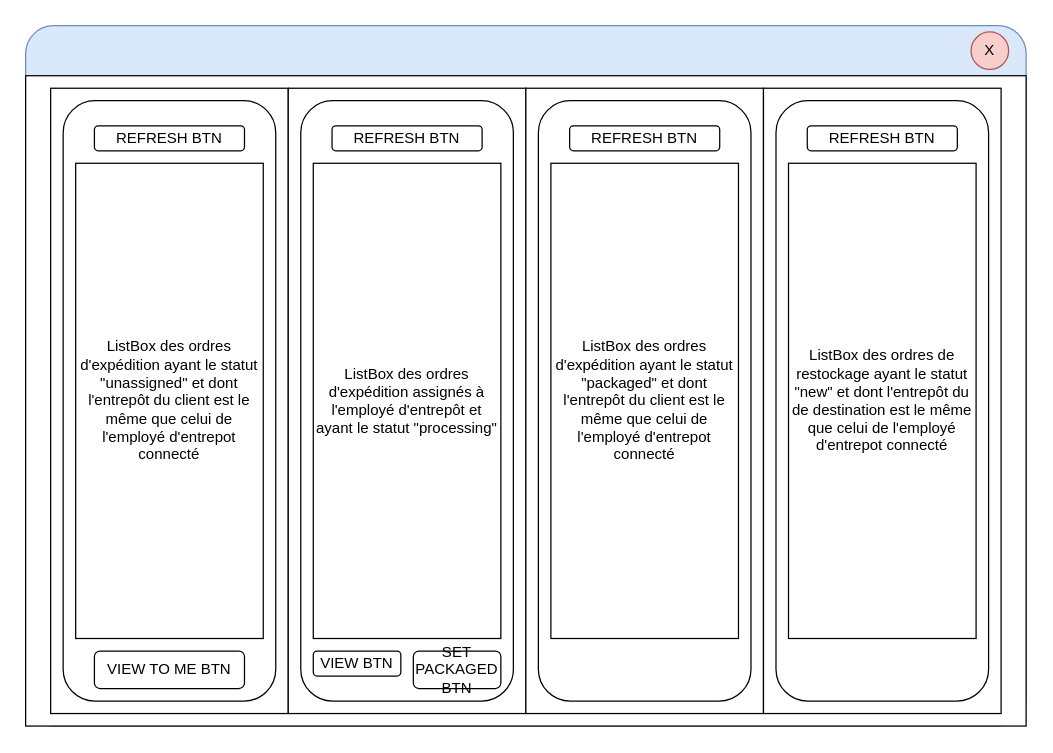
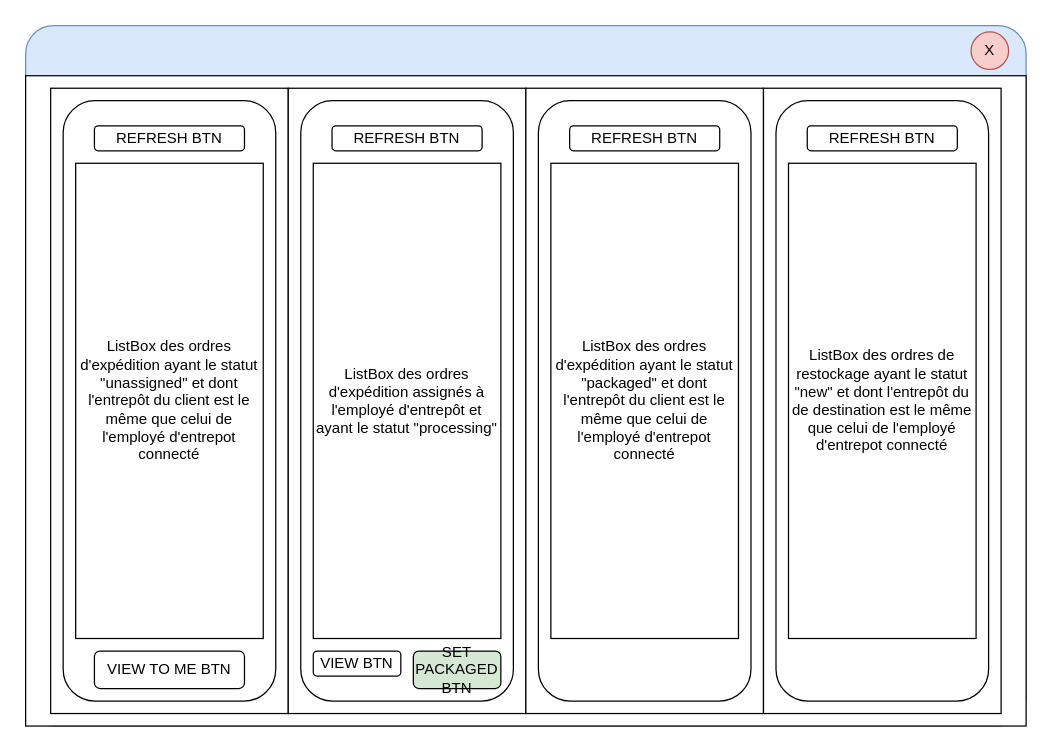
(457, 669) -> (457, 669)
